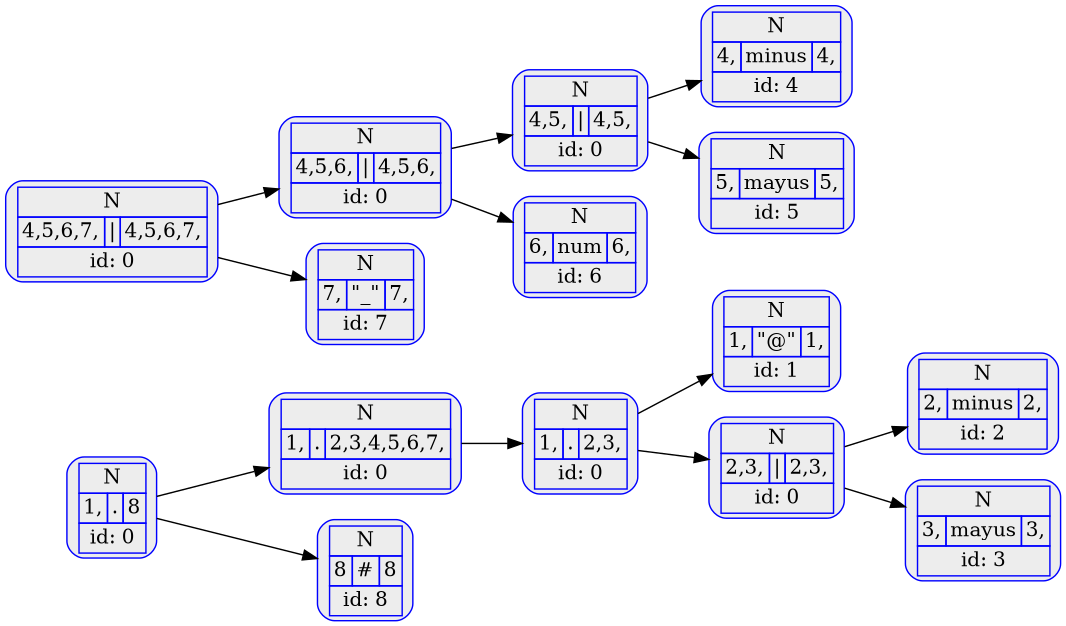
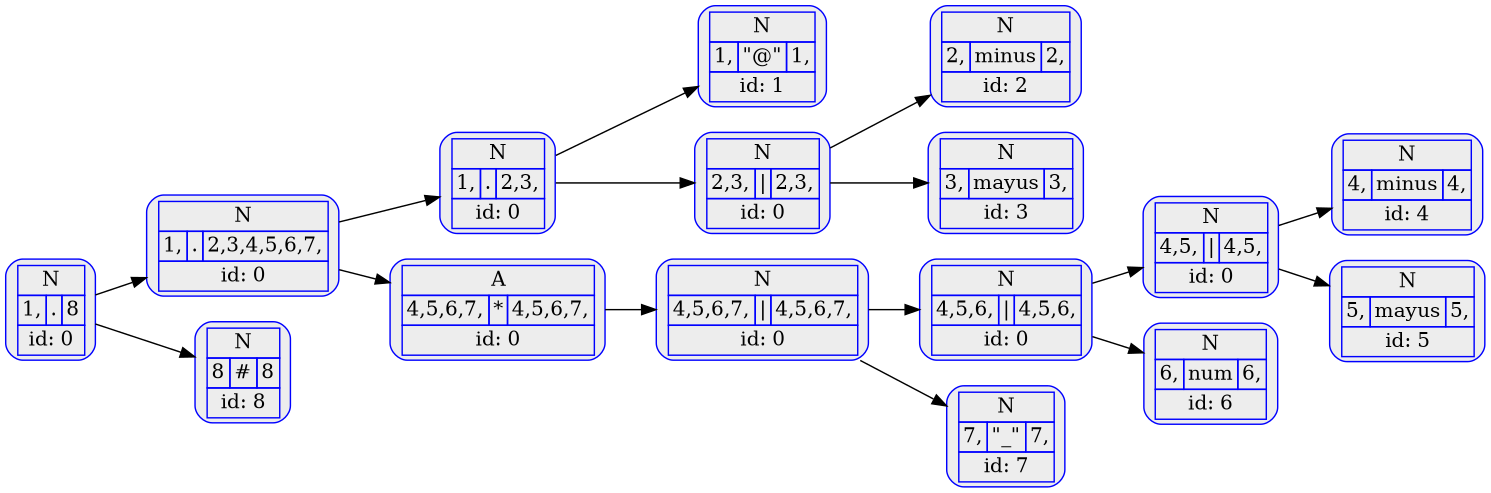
none -> (498, 310)
